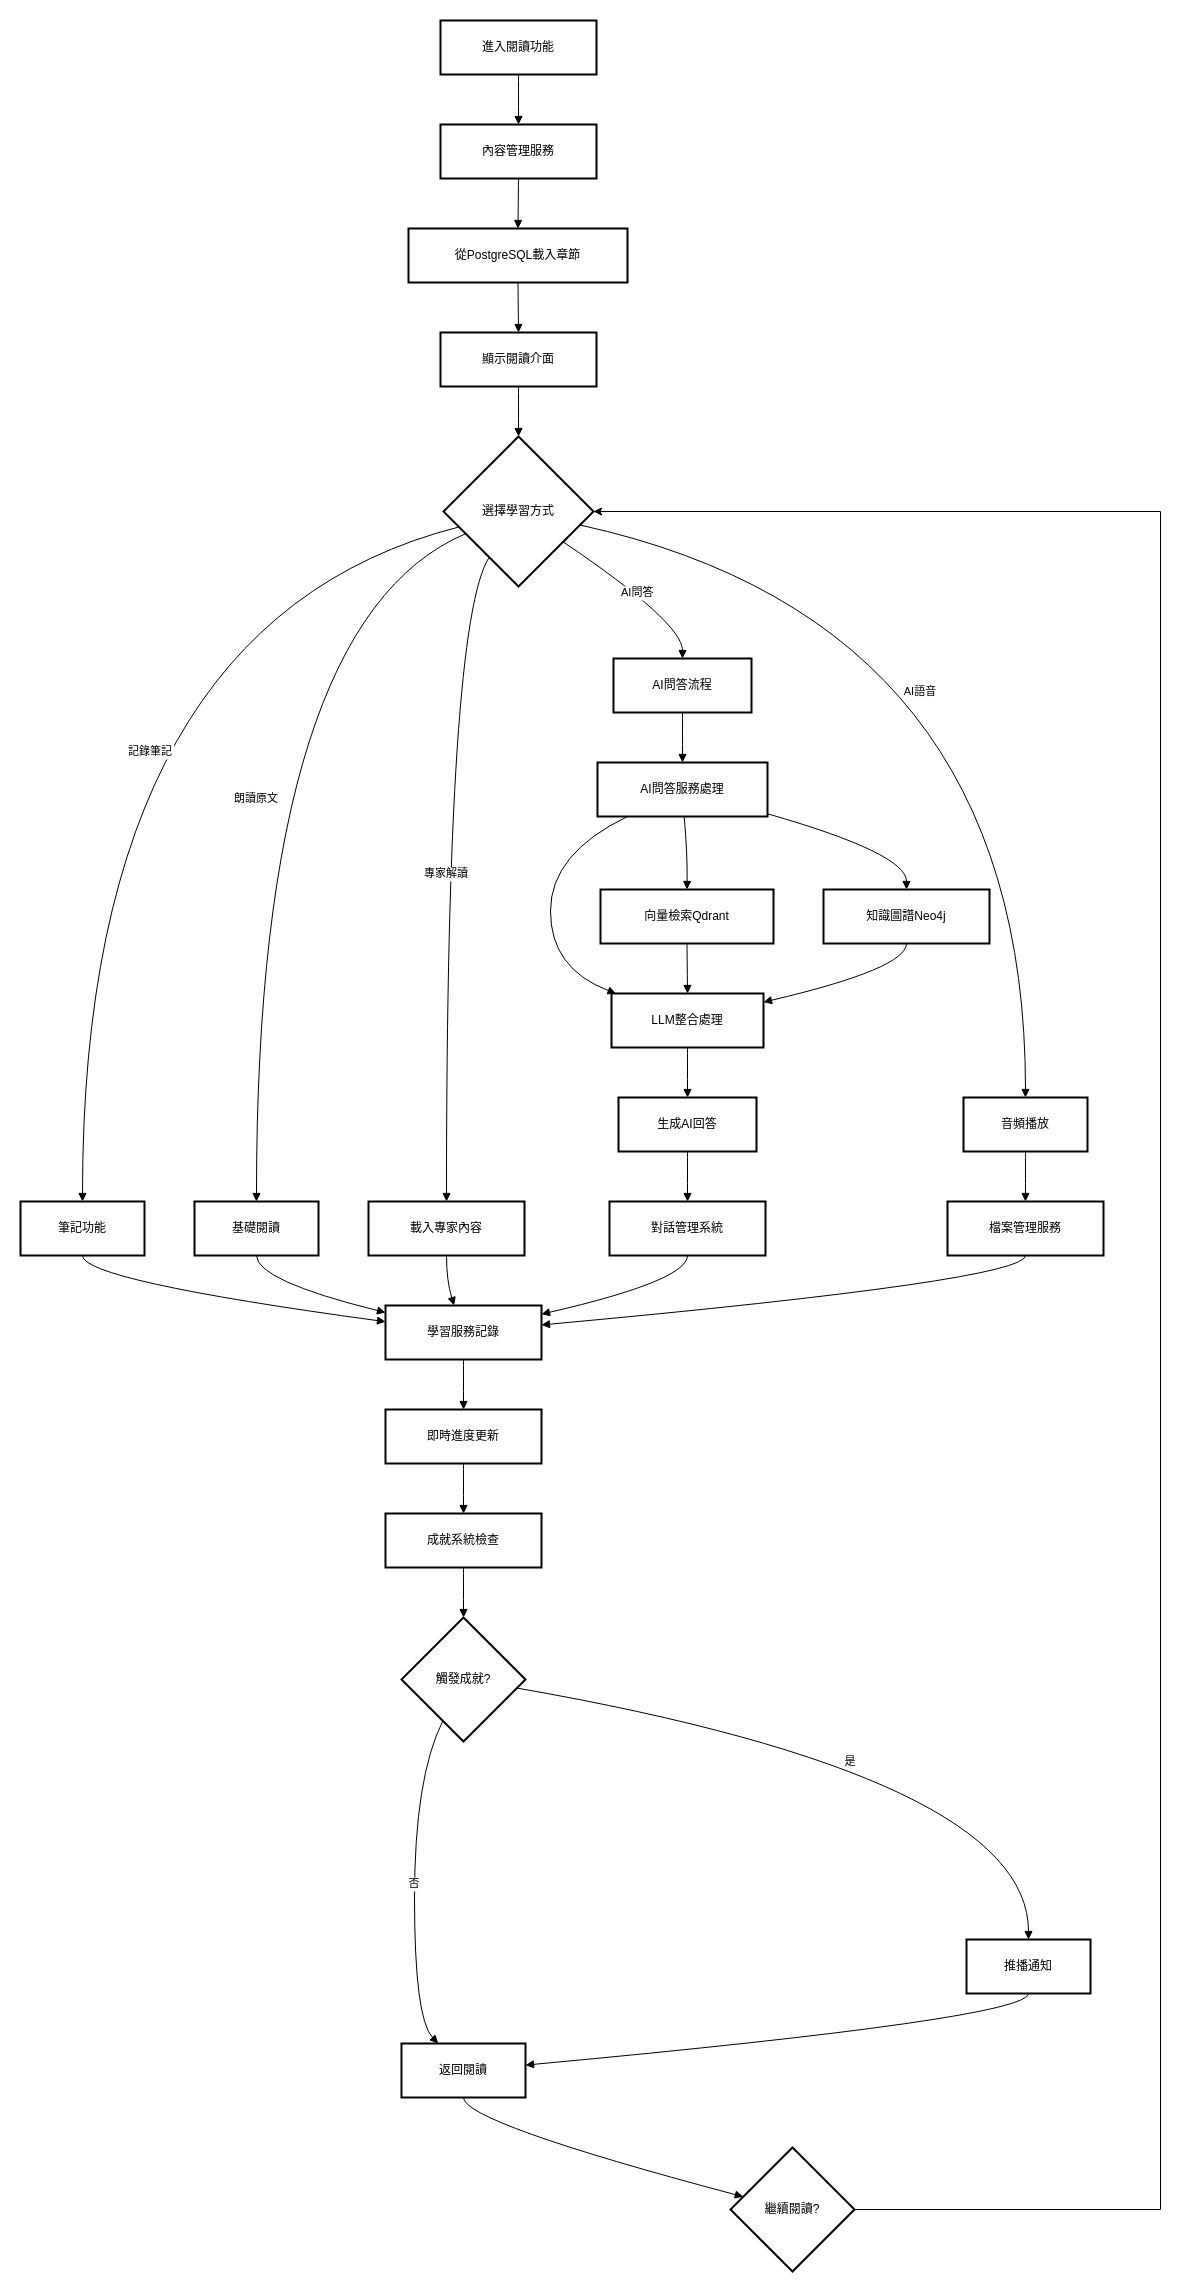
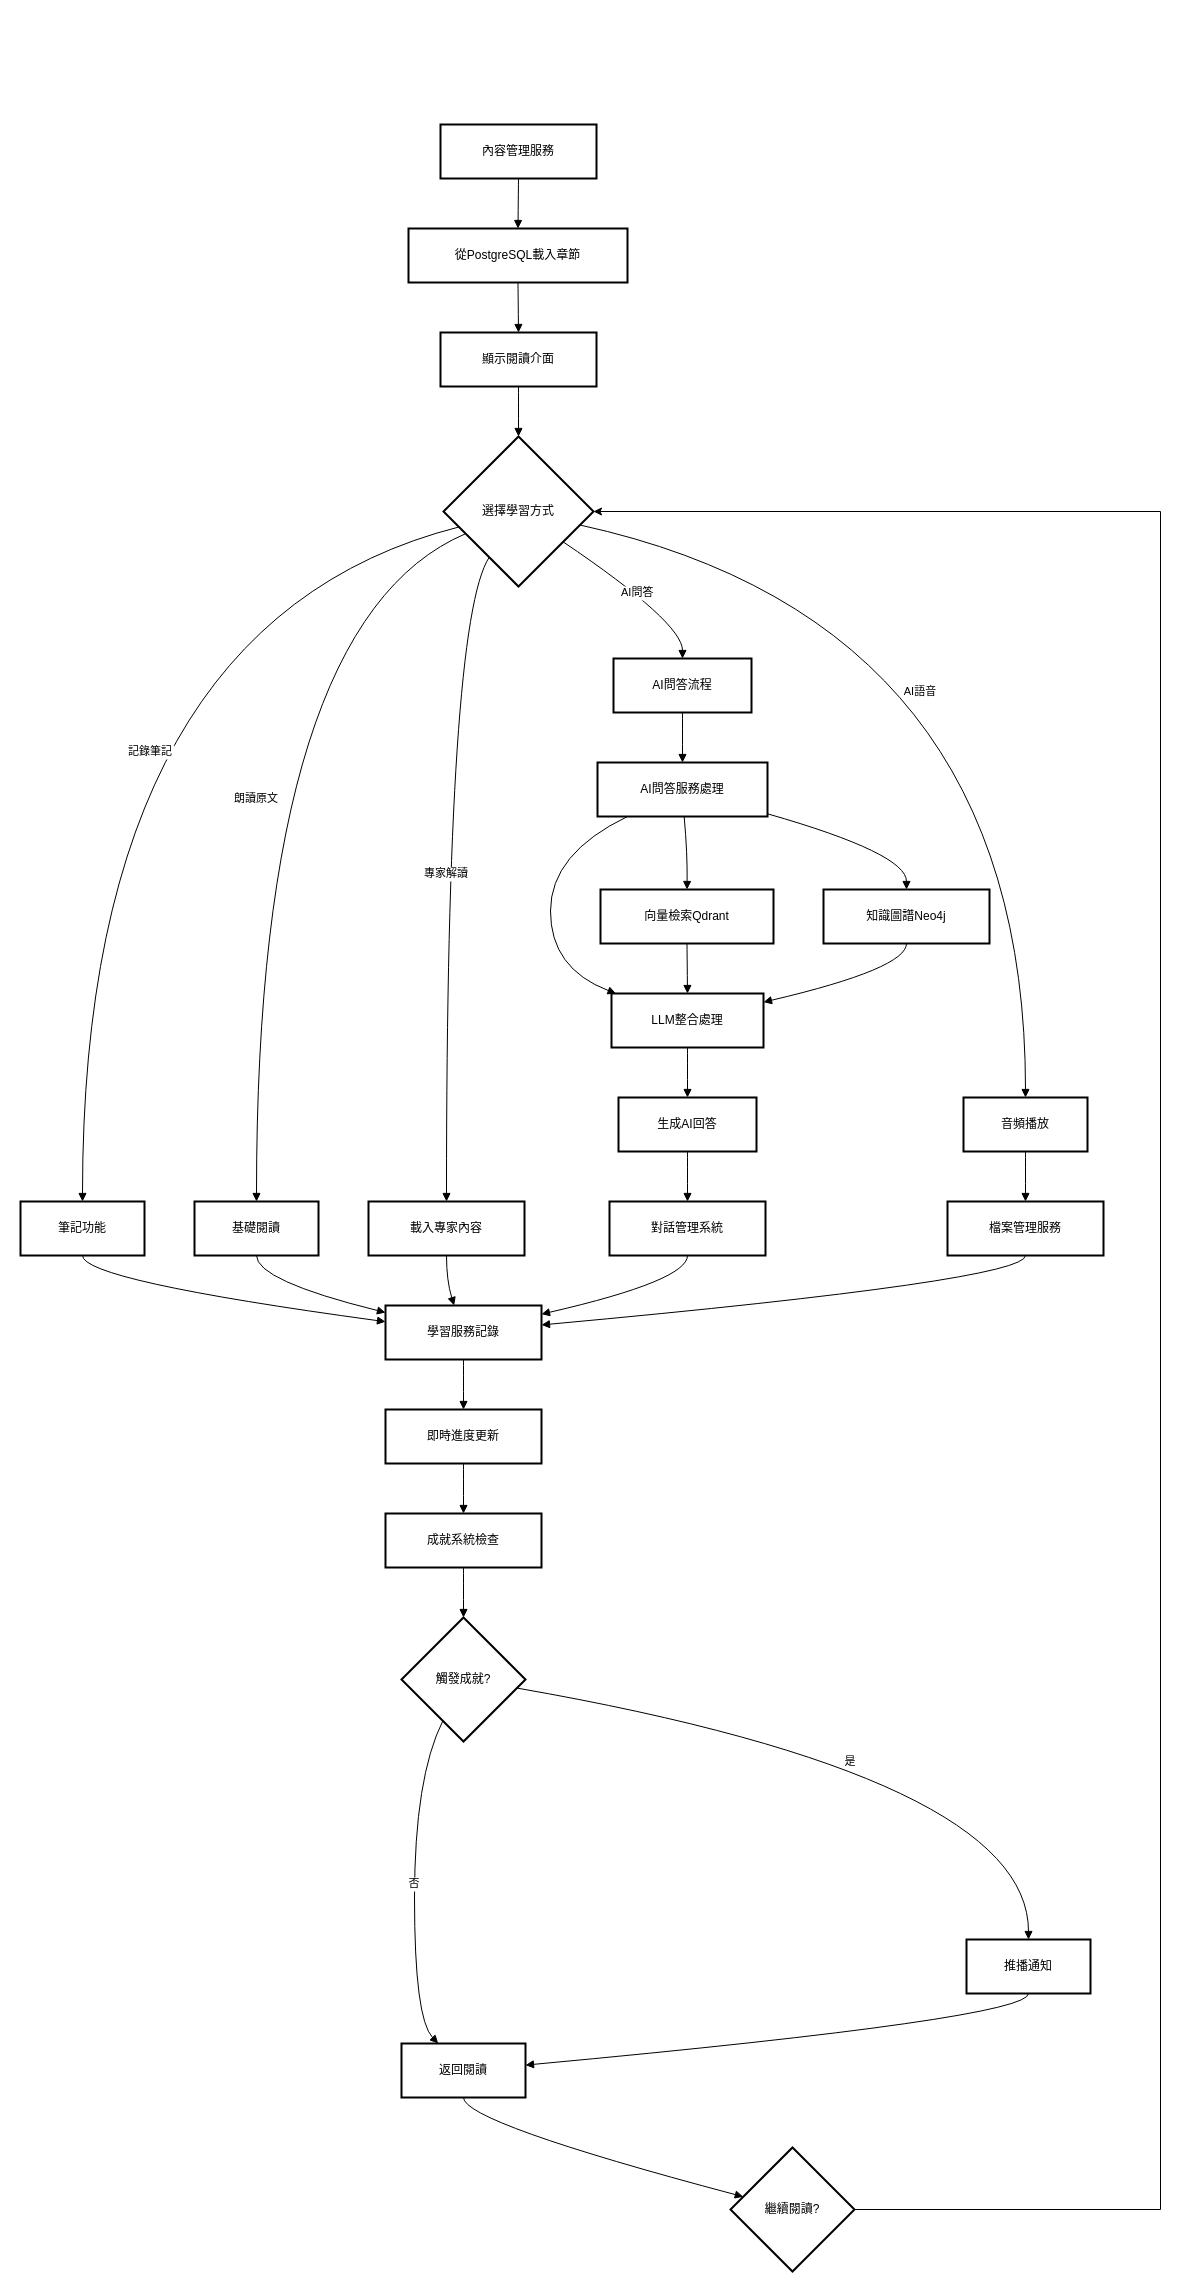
(519, 48) -> none
(519, 96) -> none
